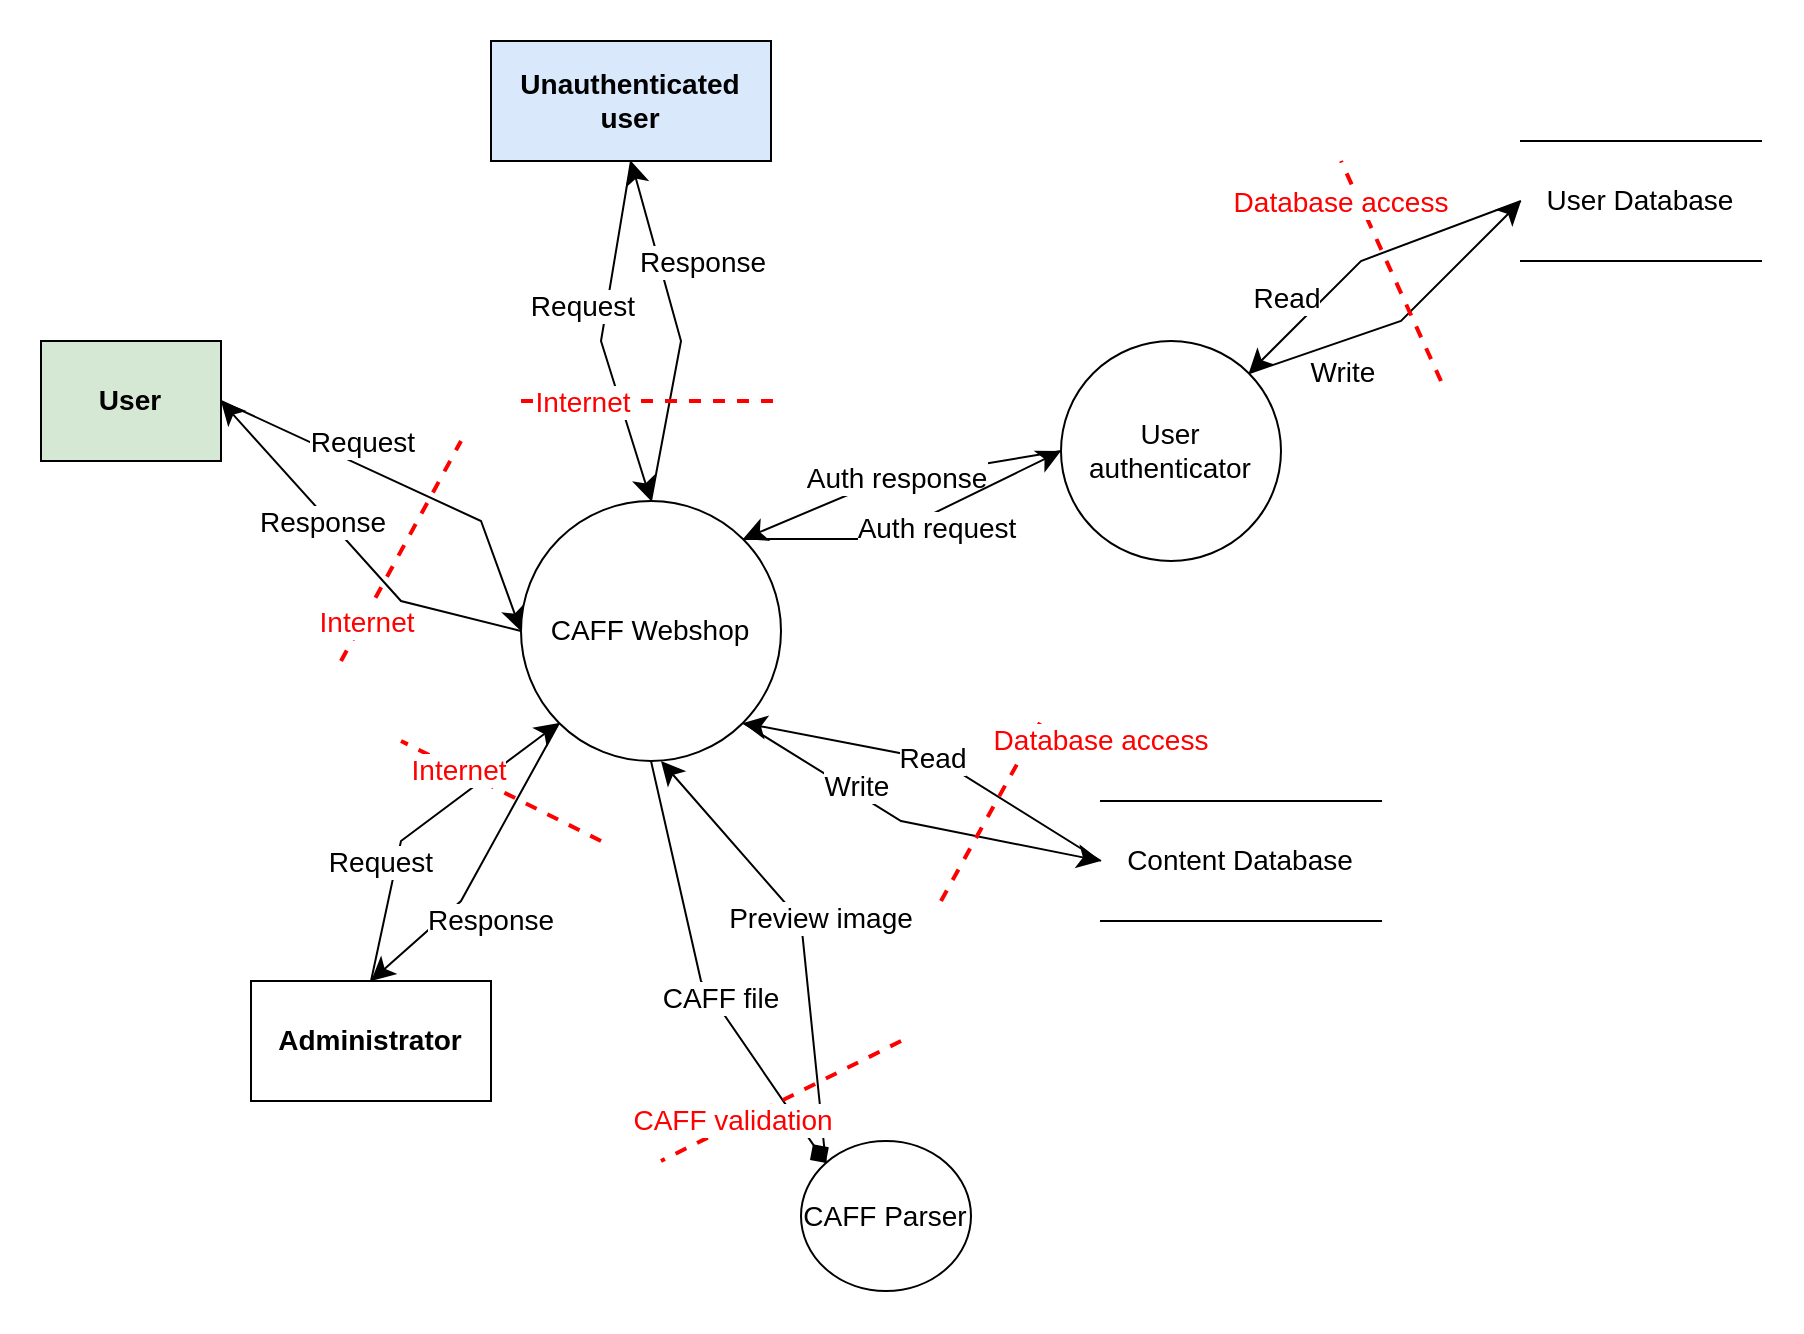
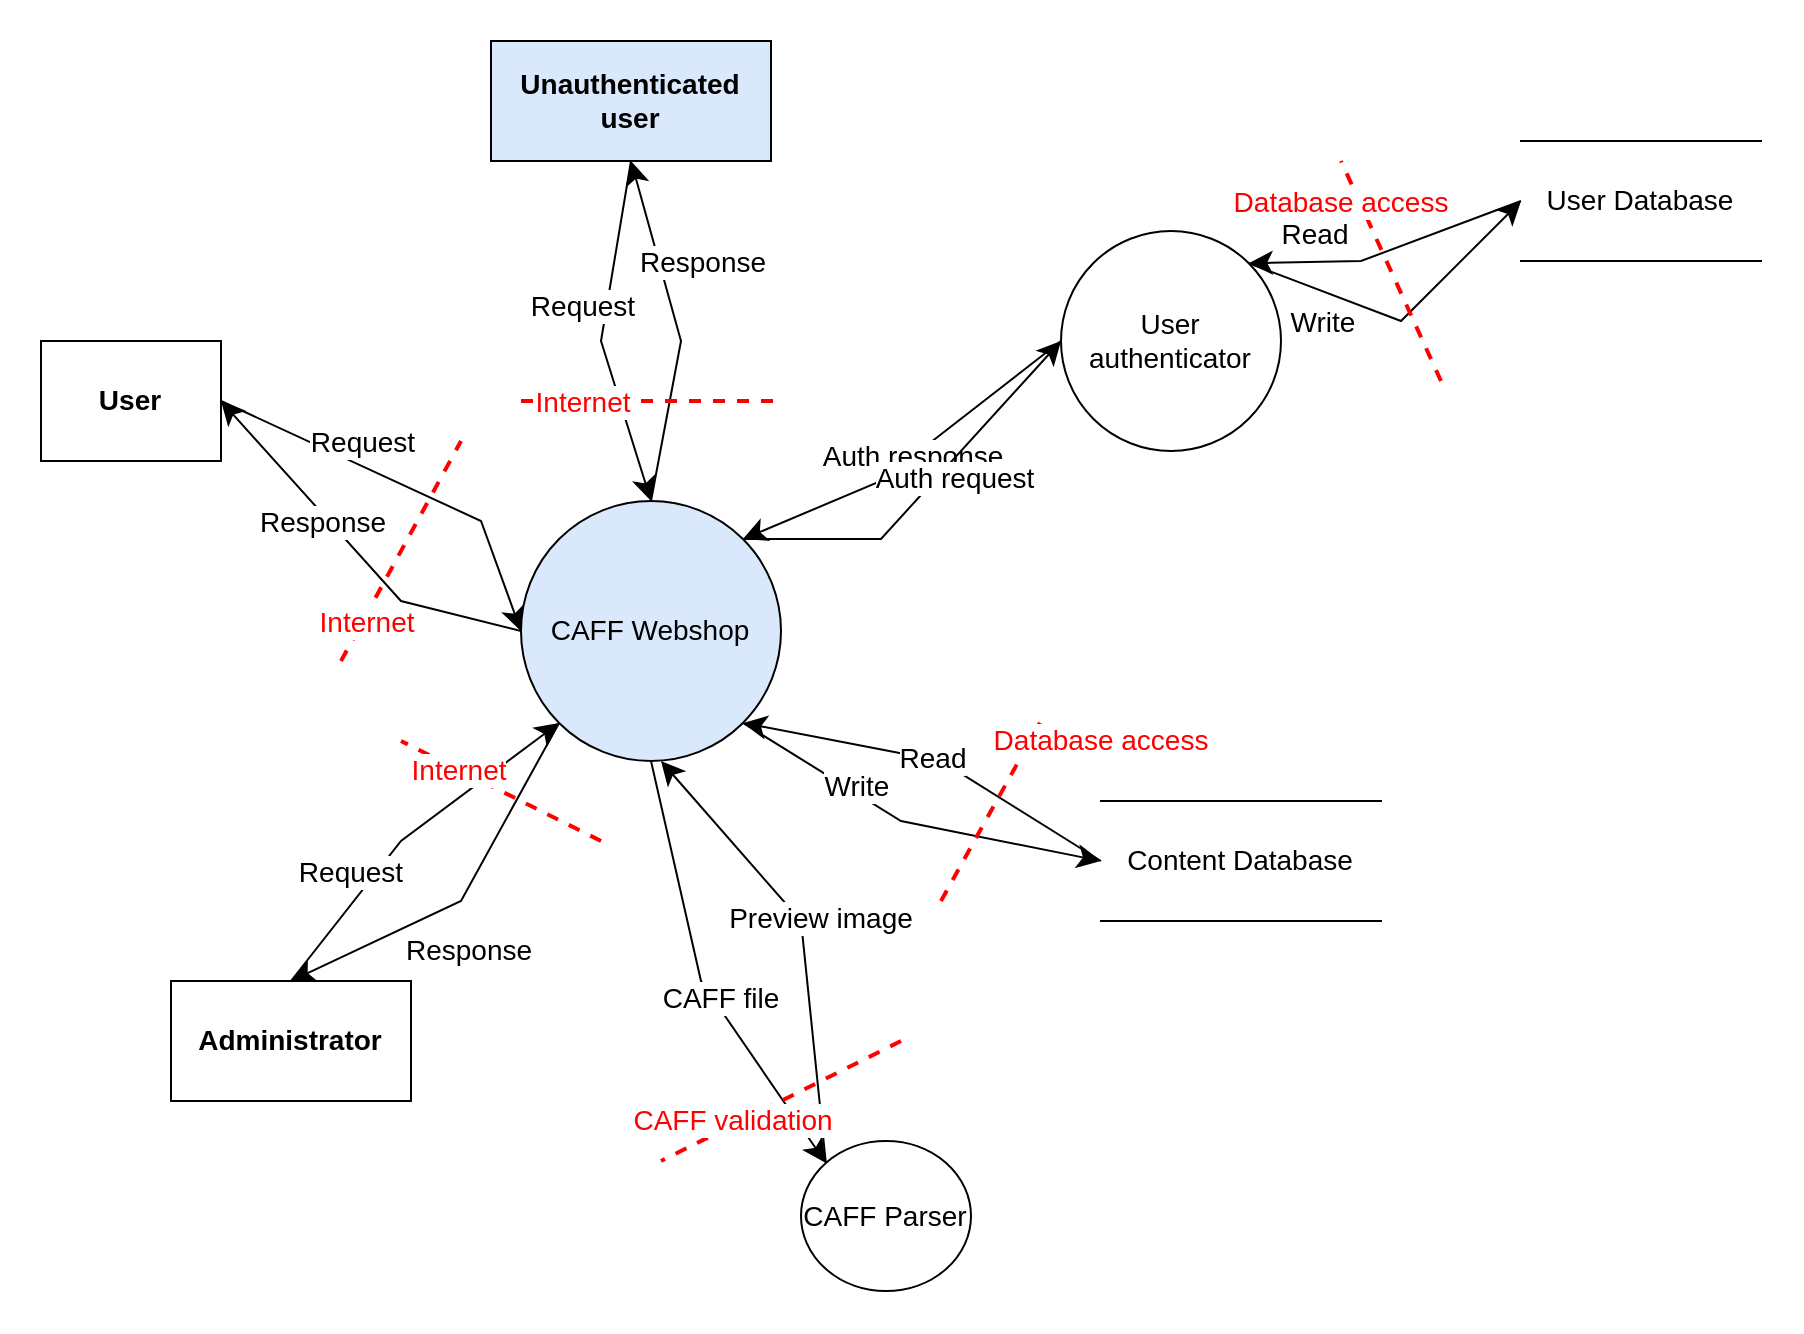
(131, 401) -> (131, 401)
(1171, 451) -> (1171, 341)
(651, 631) -> (651, 631)
(371, 1041) -> (291, 1041)
(813, 1145) -> (814, 1145)
